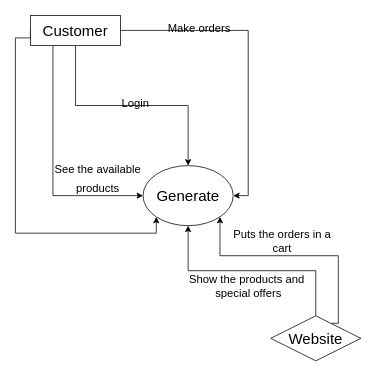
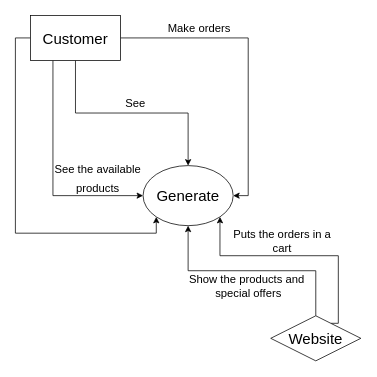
(75, 30) -> (75, 38)
(135, 102) -> (135, 102)
